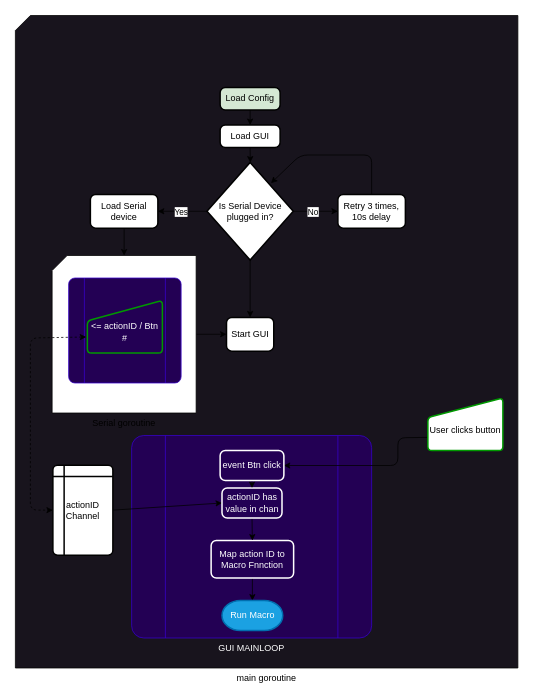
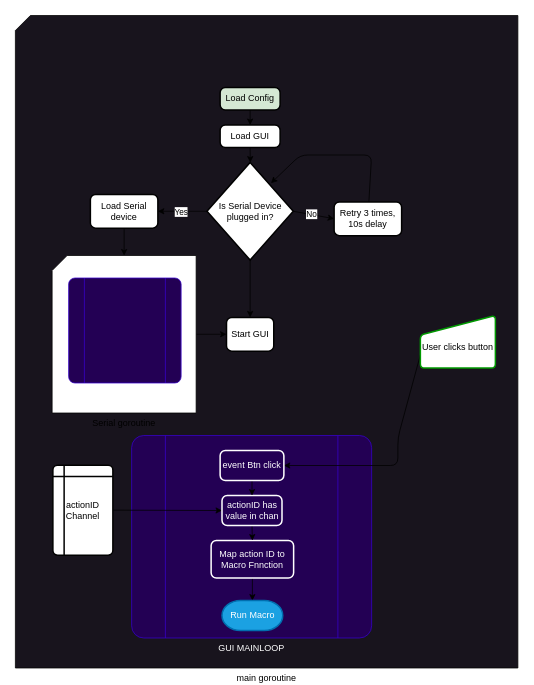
(372, 211) -> (368, 219)
(125, 327) -> none
(60, 337) -> none
(465, 424) -> (458, 342)
(252, 503) -> (252, 510)
